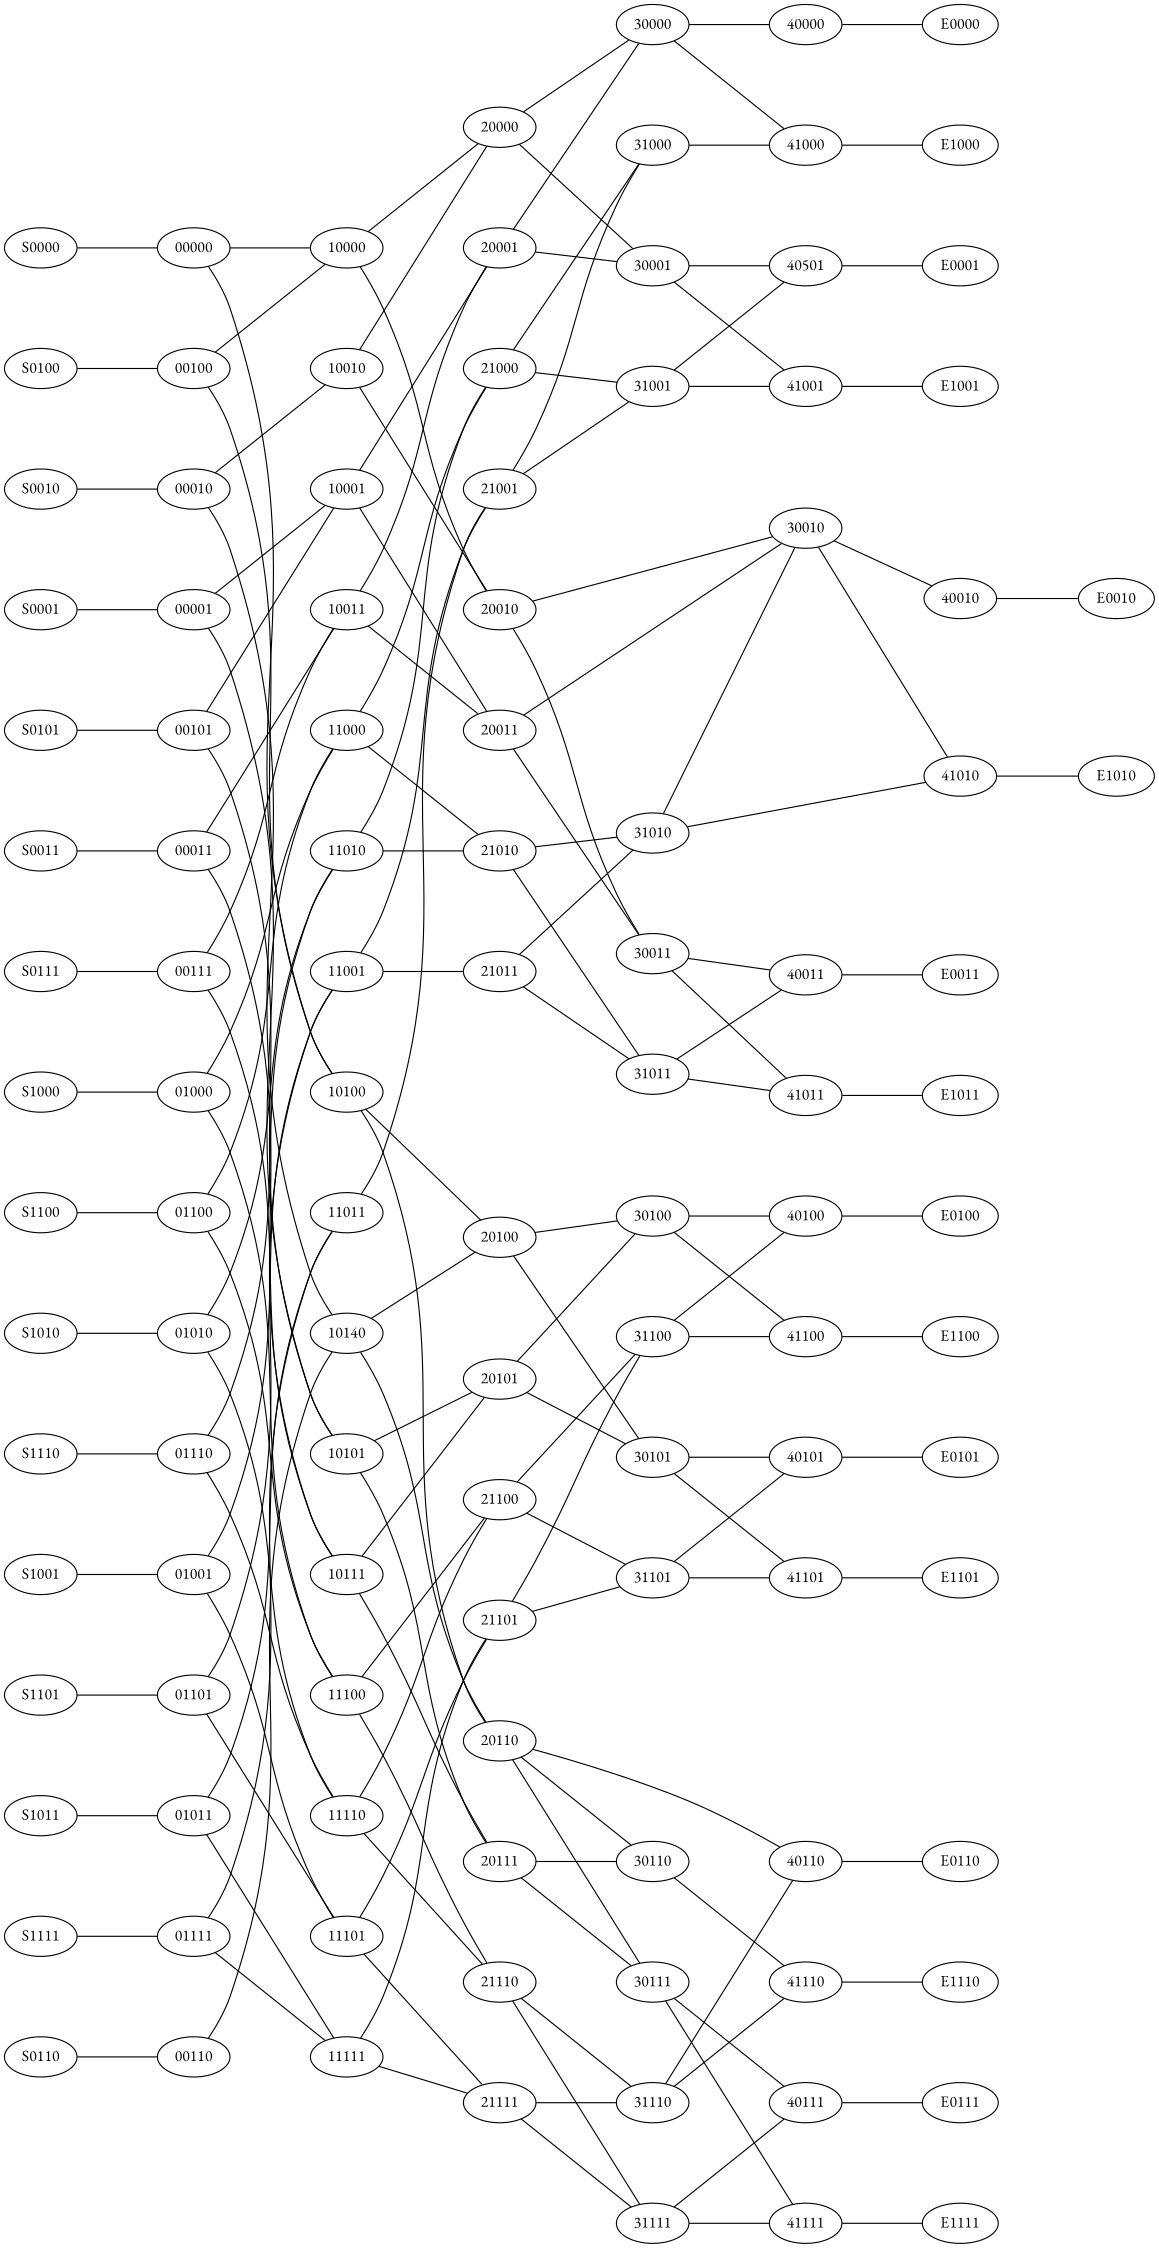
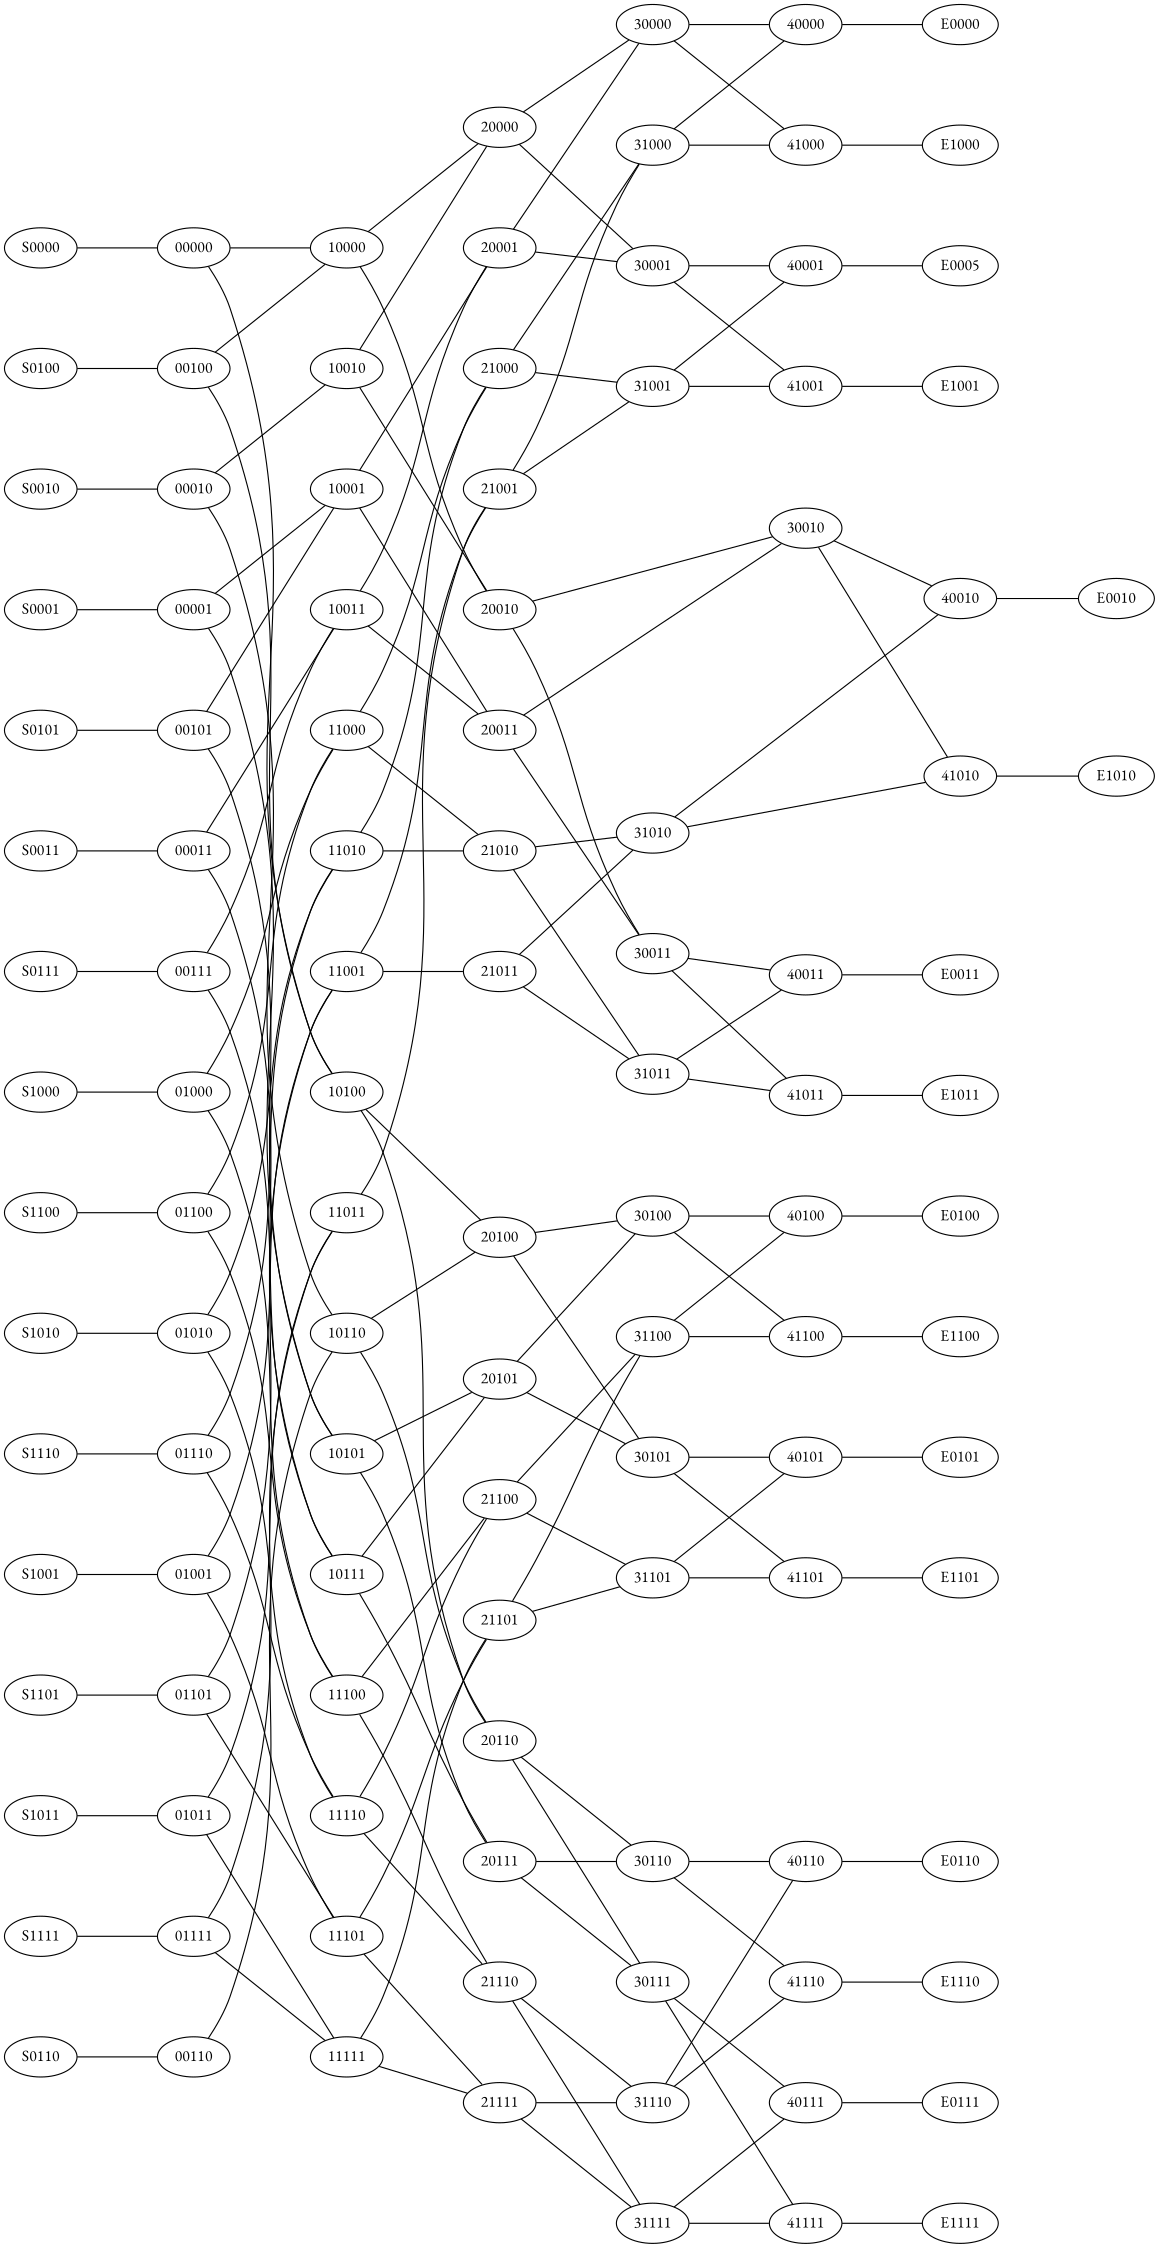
none -> (724, 89)
(806, 266) -> (806, 266)
(960, 266) -> (960, 266)
(729, 681) -> (806, 716)
(347, 1333) -> (347, 1333)
(660, 1790) -> (729, 1861)
